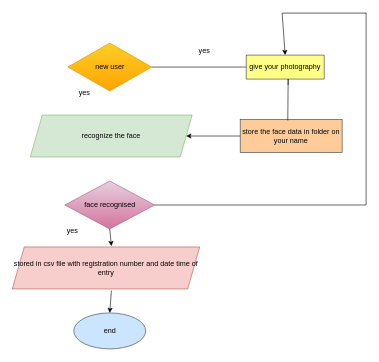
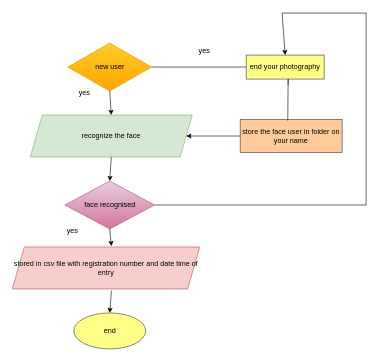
(285, 67) -> (285, 67)
none -> (111, 104)
(291, 136) -> (291, 136)
none -> (110, 170)
(110, 331) -> (110, 331)
